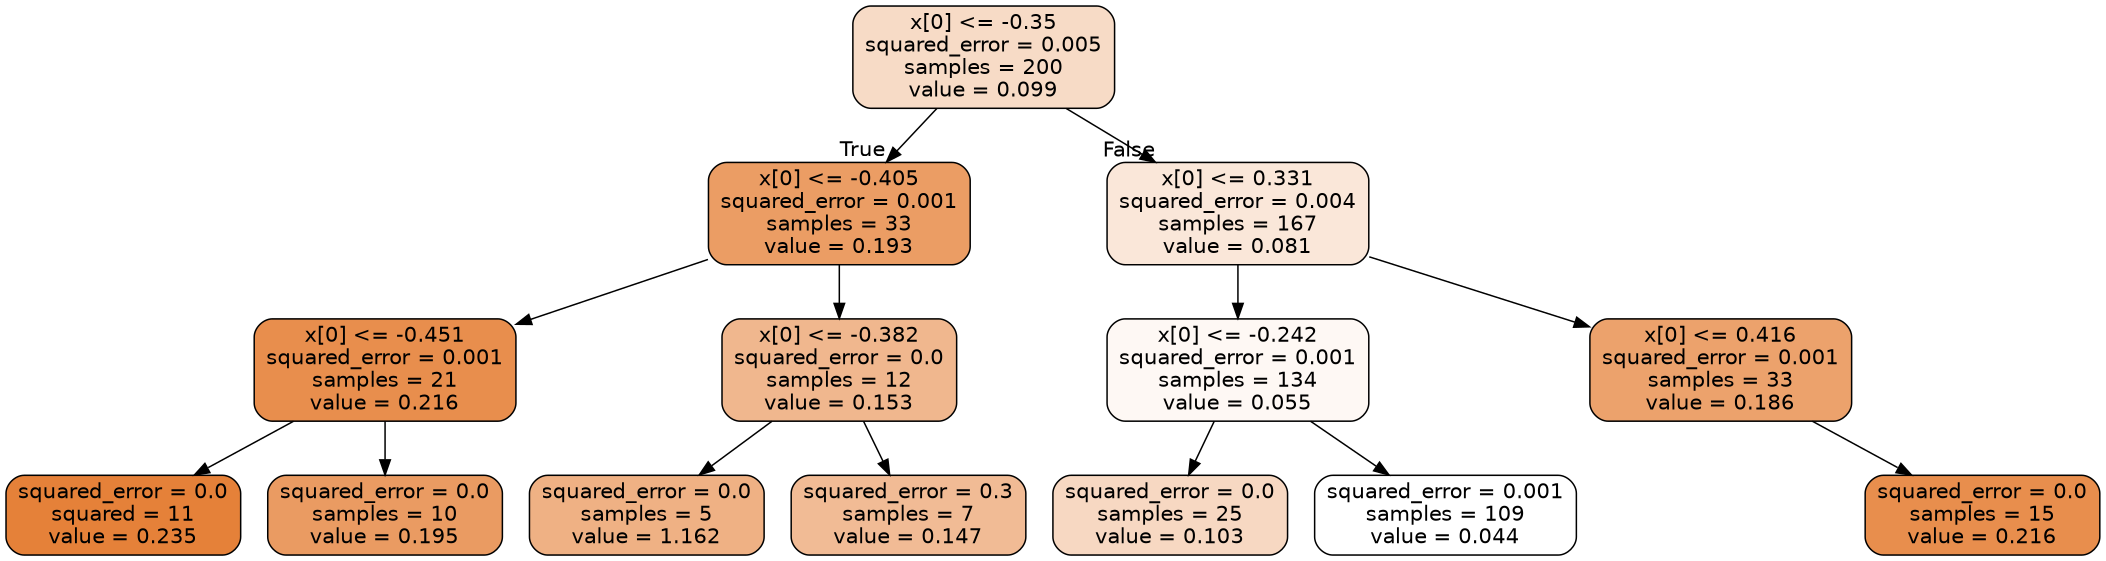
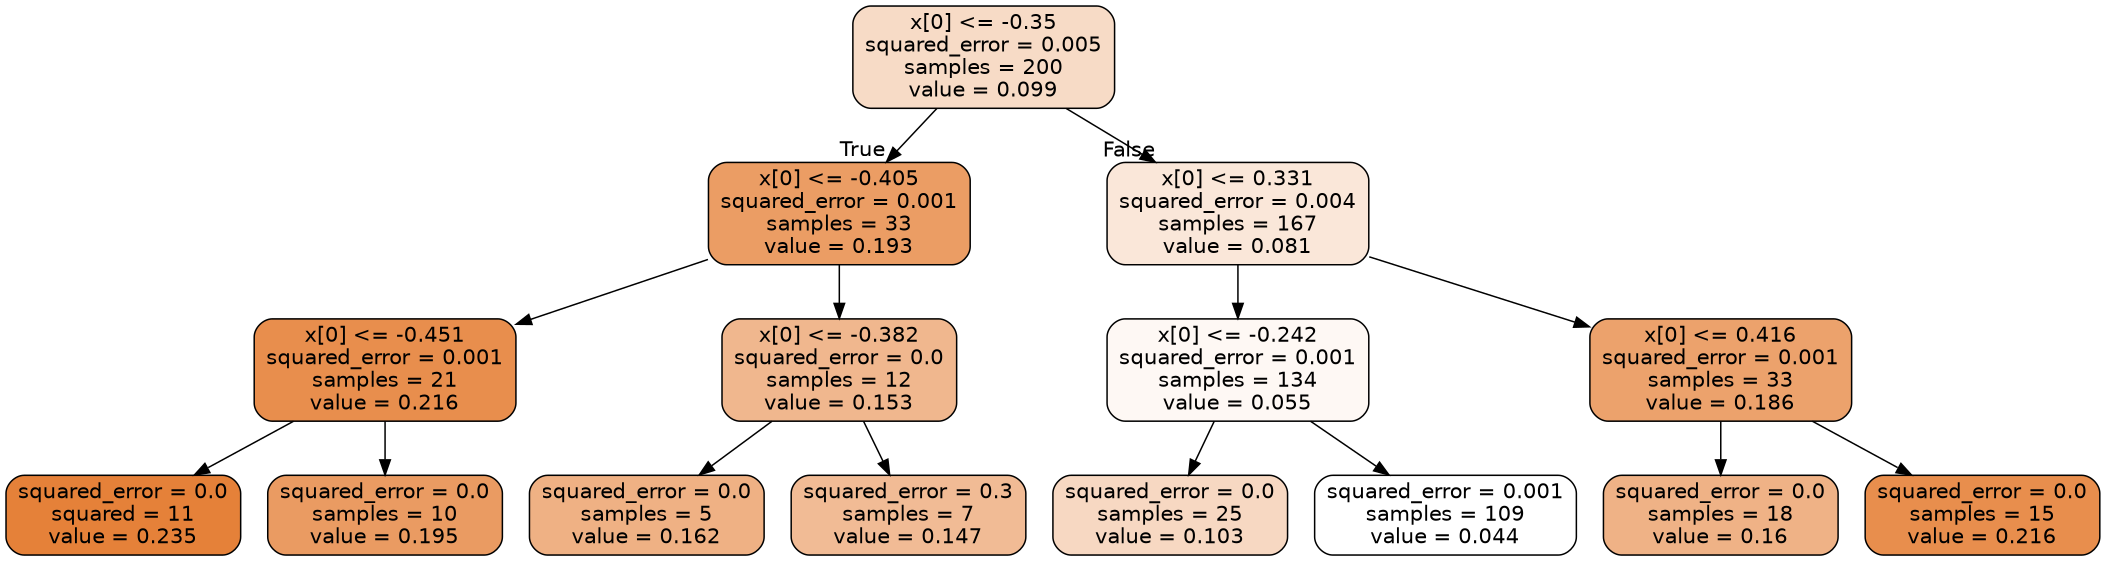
(647, 515) -> (647, 515)
none -> (1721, 515)
